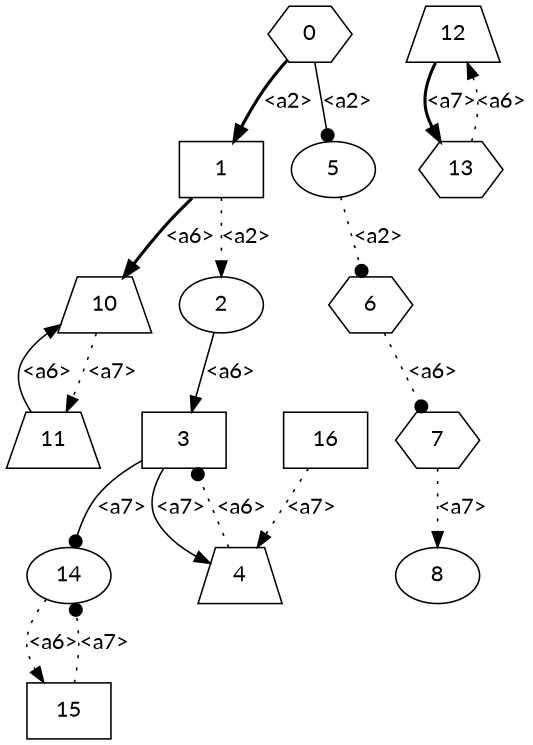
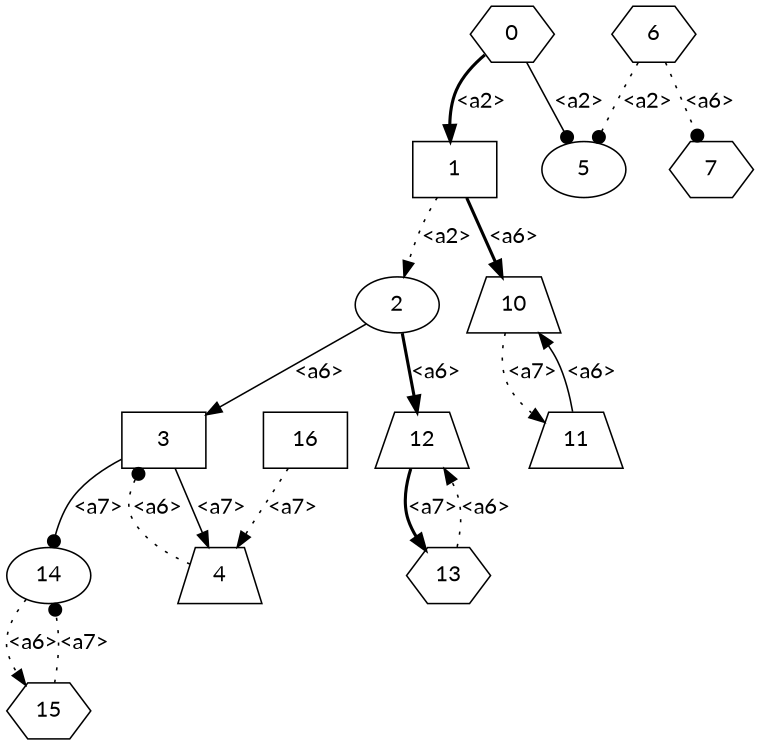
(350, 231) -> (619, 97)
none -> (408, 365)
(438, 576) -> none
(69, 711) -> (49, 711)
